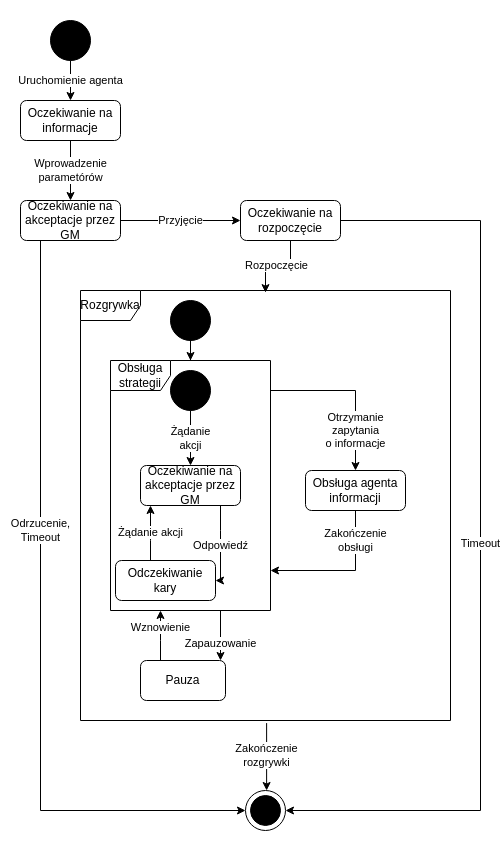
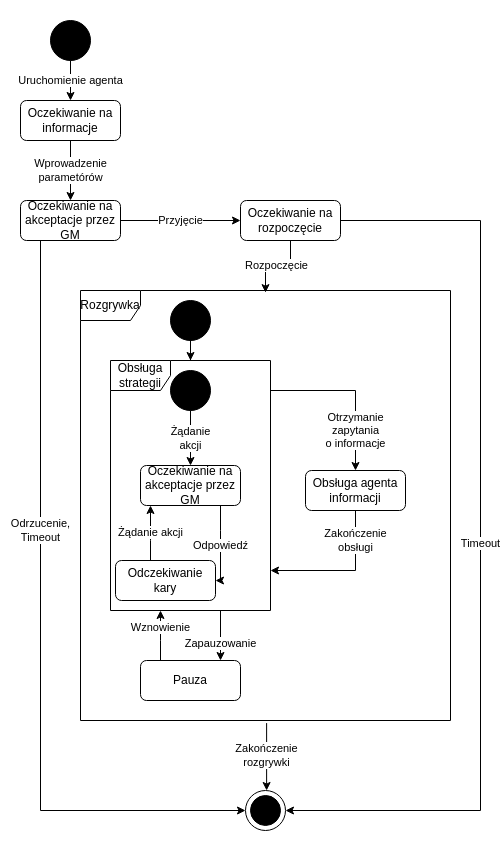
(183, 681) -> (191, 681)
